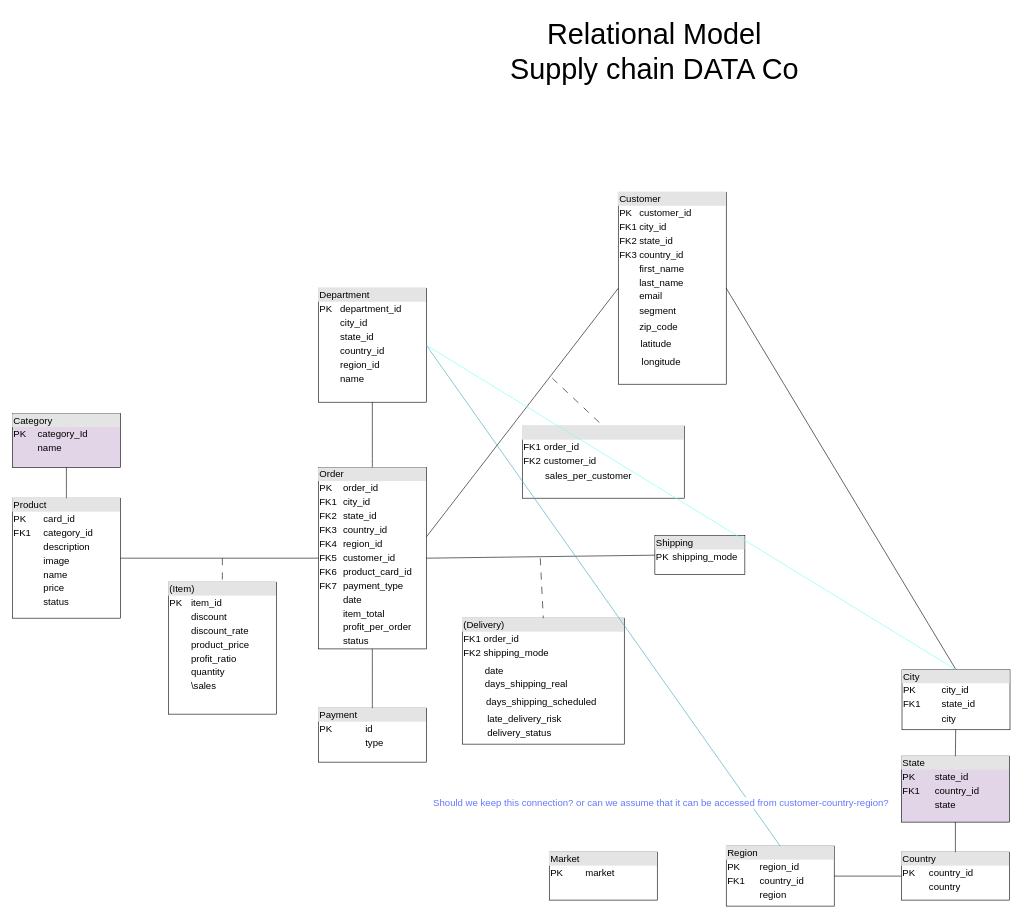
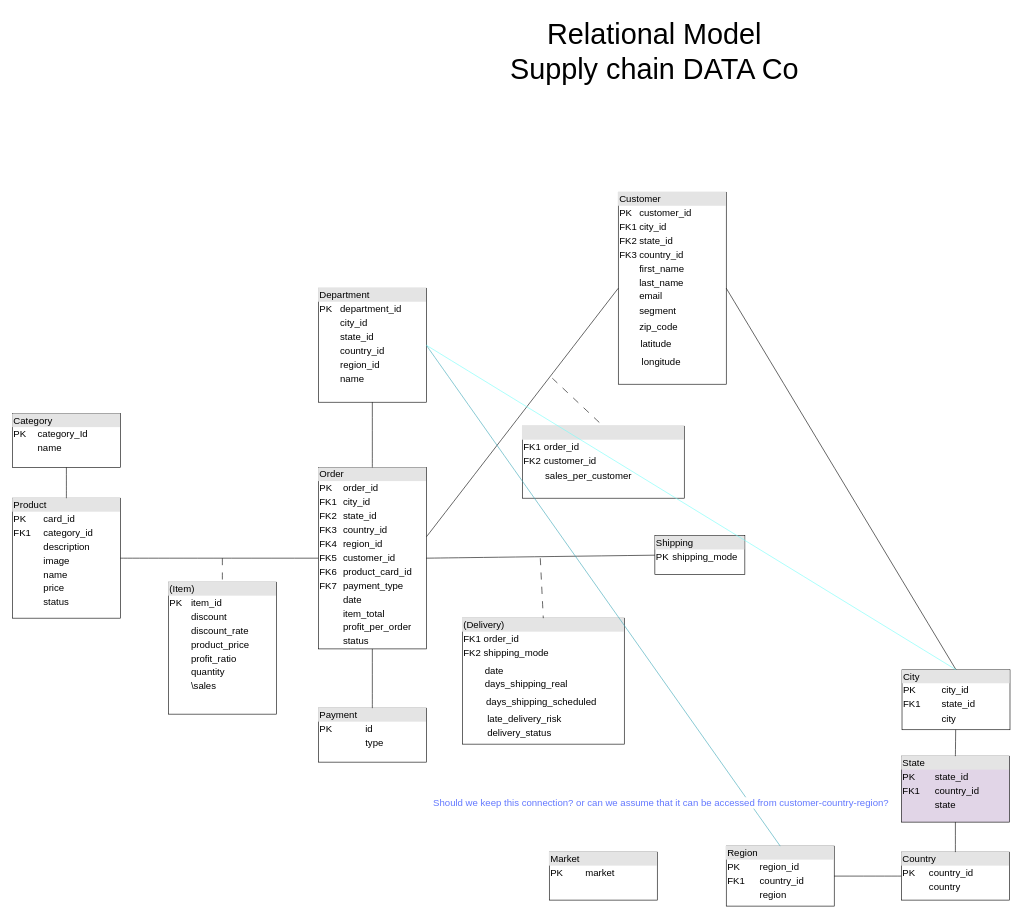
(66, 441) -> (66, 441)
